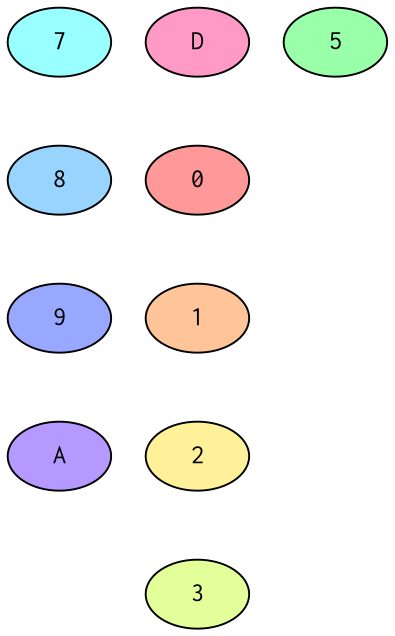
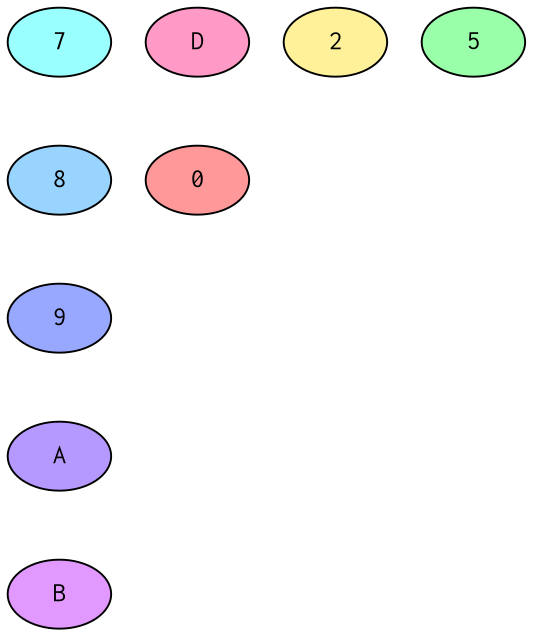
(197, 318) -> none
none -> (59, 594)
(197, 594) -> none
